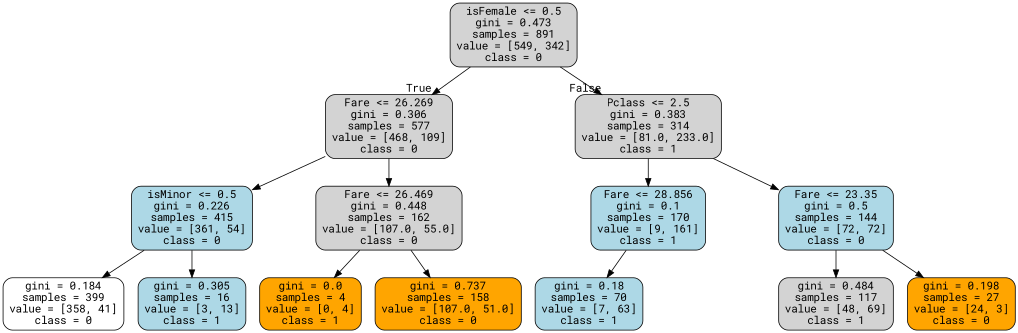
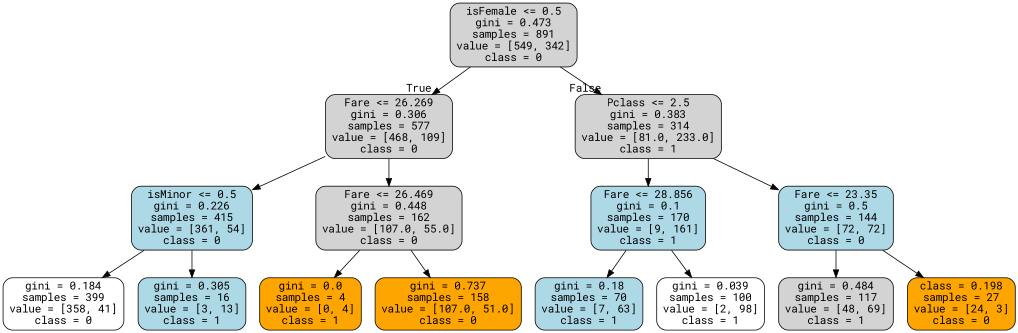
none -> (711, 304)
(961, 304) -> (961, 304)
